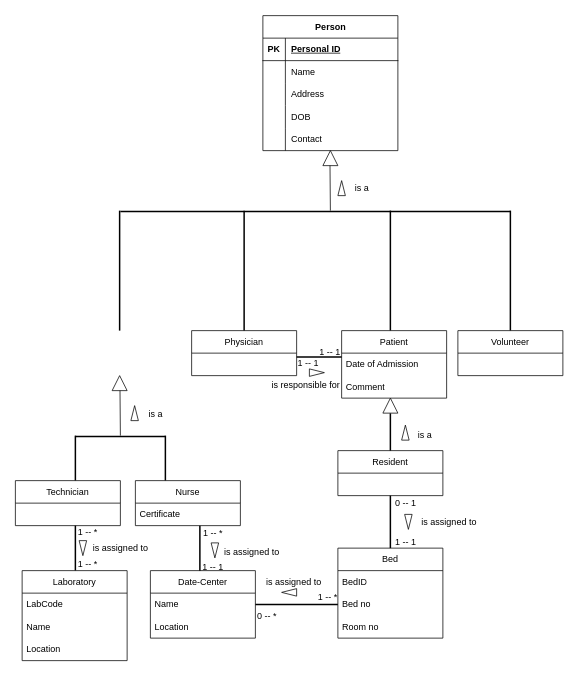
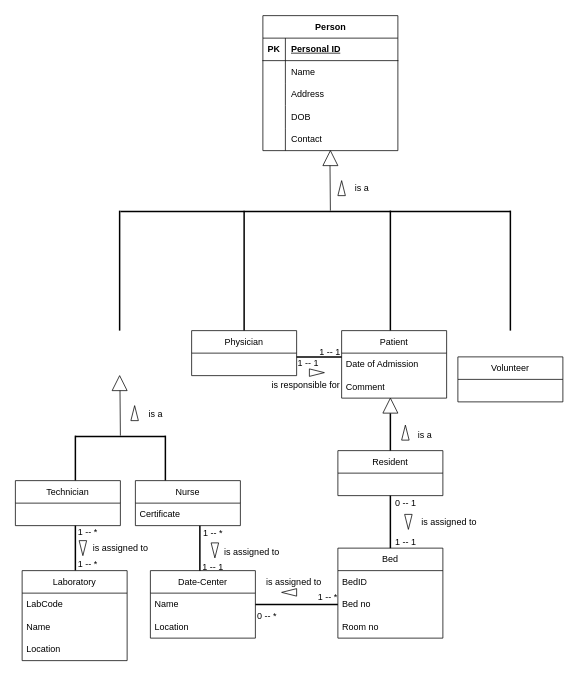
(510, 353) -> (510, 379)
